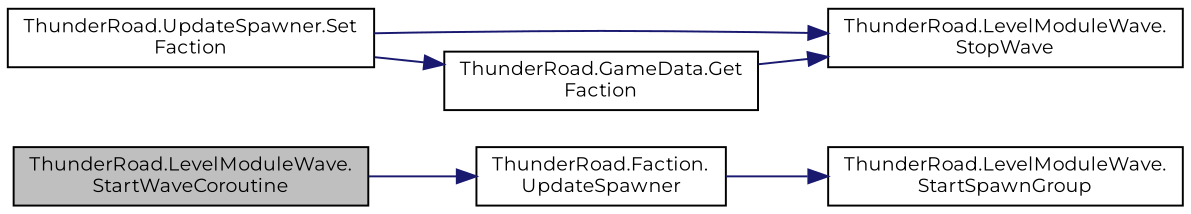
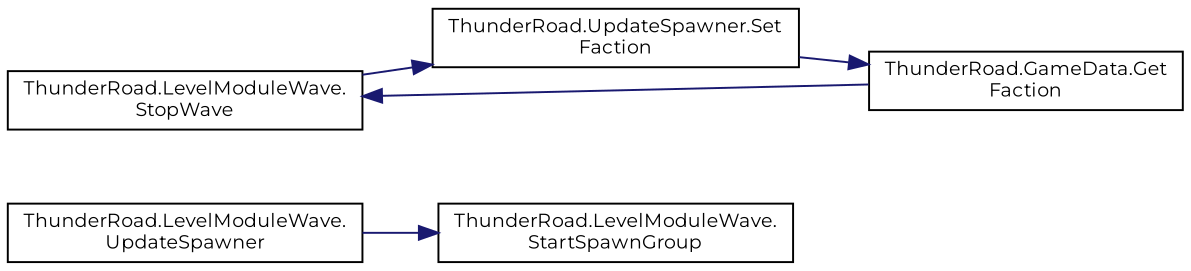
(591, 31) -> (388, 71)
(191, 176) -> none
(601, 176) -> (185, 233)
